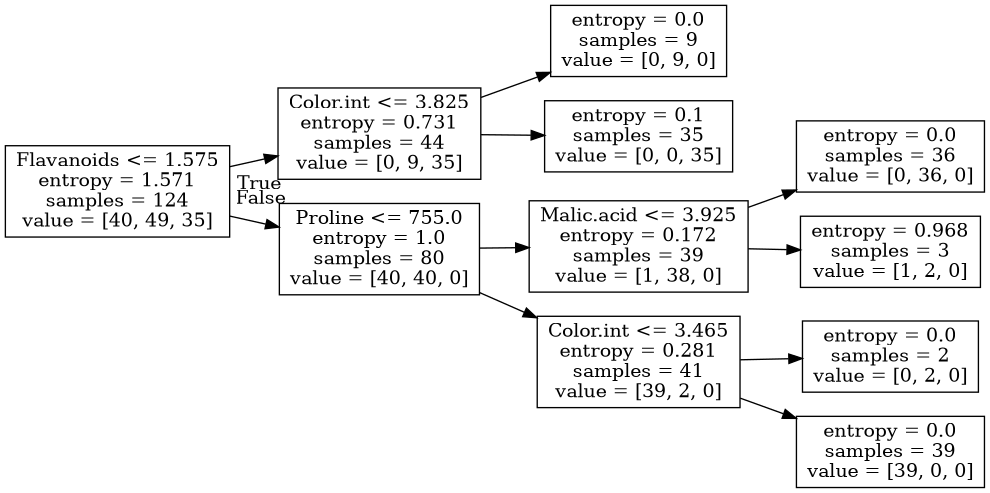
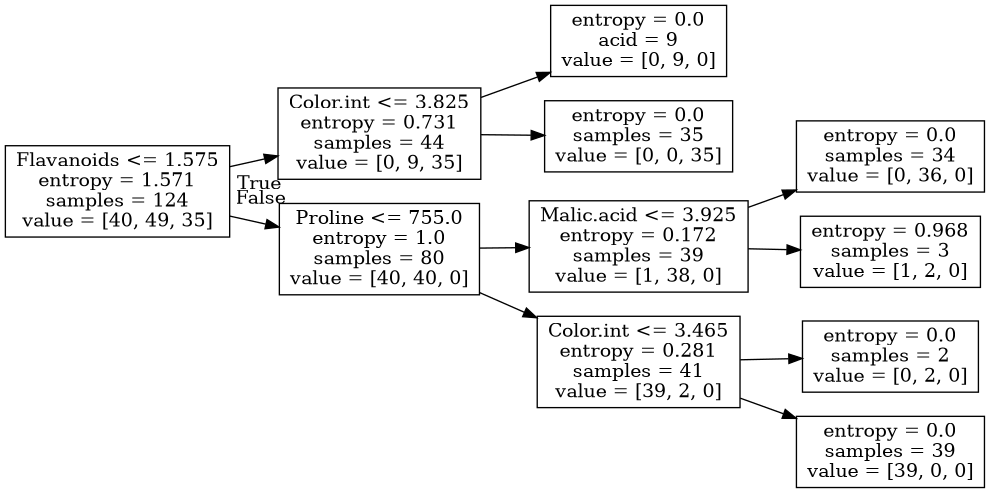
(639, 41) -> (639, 41)
(639, 136) -> (639, 136)
(890, 156) -> (890, 156)
